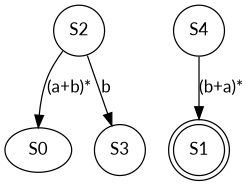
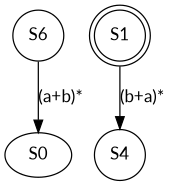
(79, 31) -> (38, 36)
(199, 81) -> (120, 91)
(120, 150) -> none
